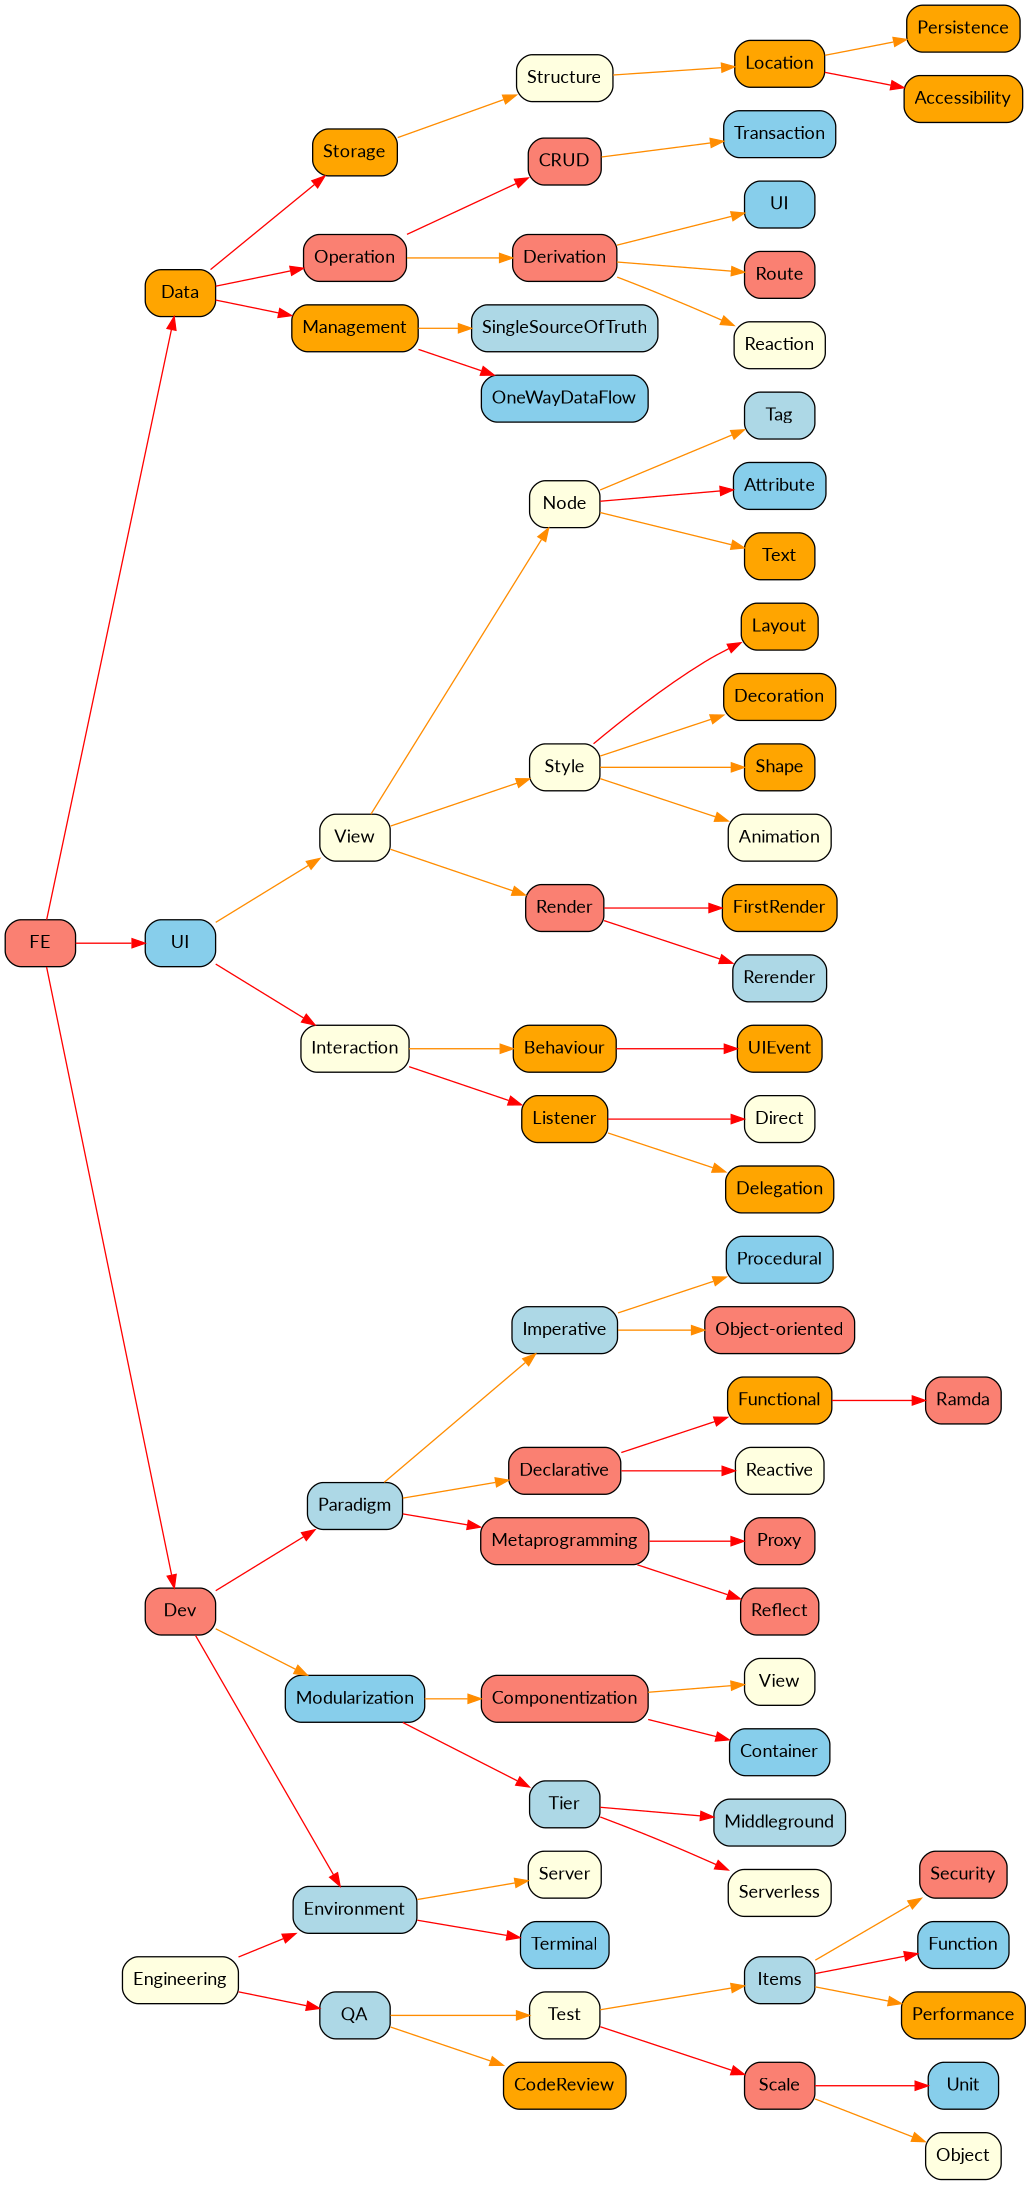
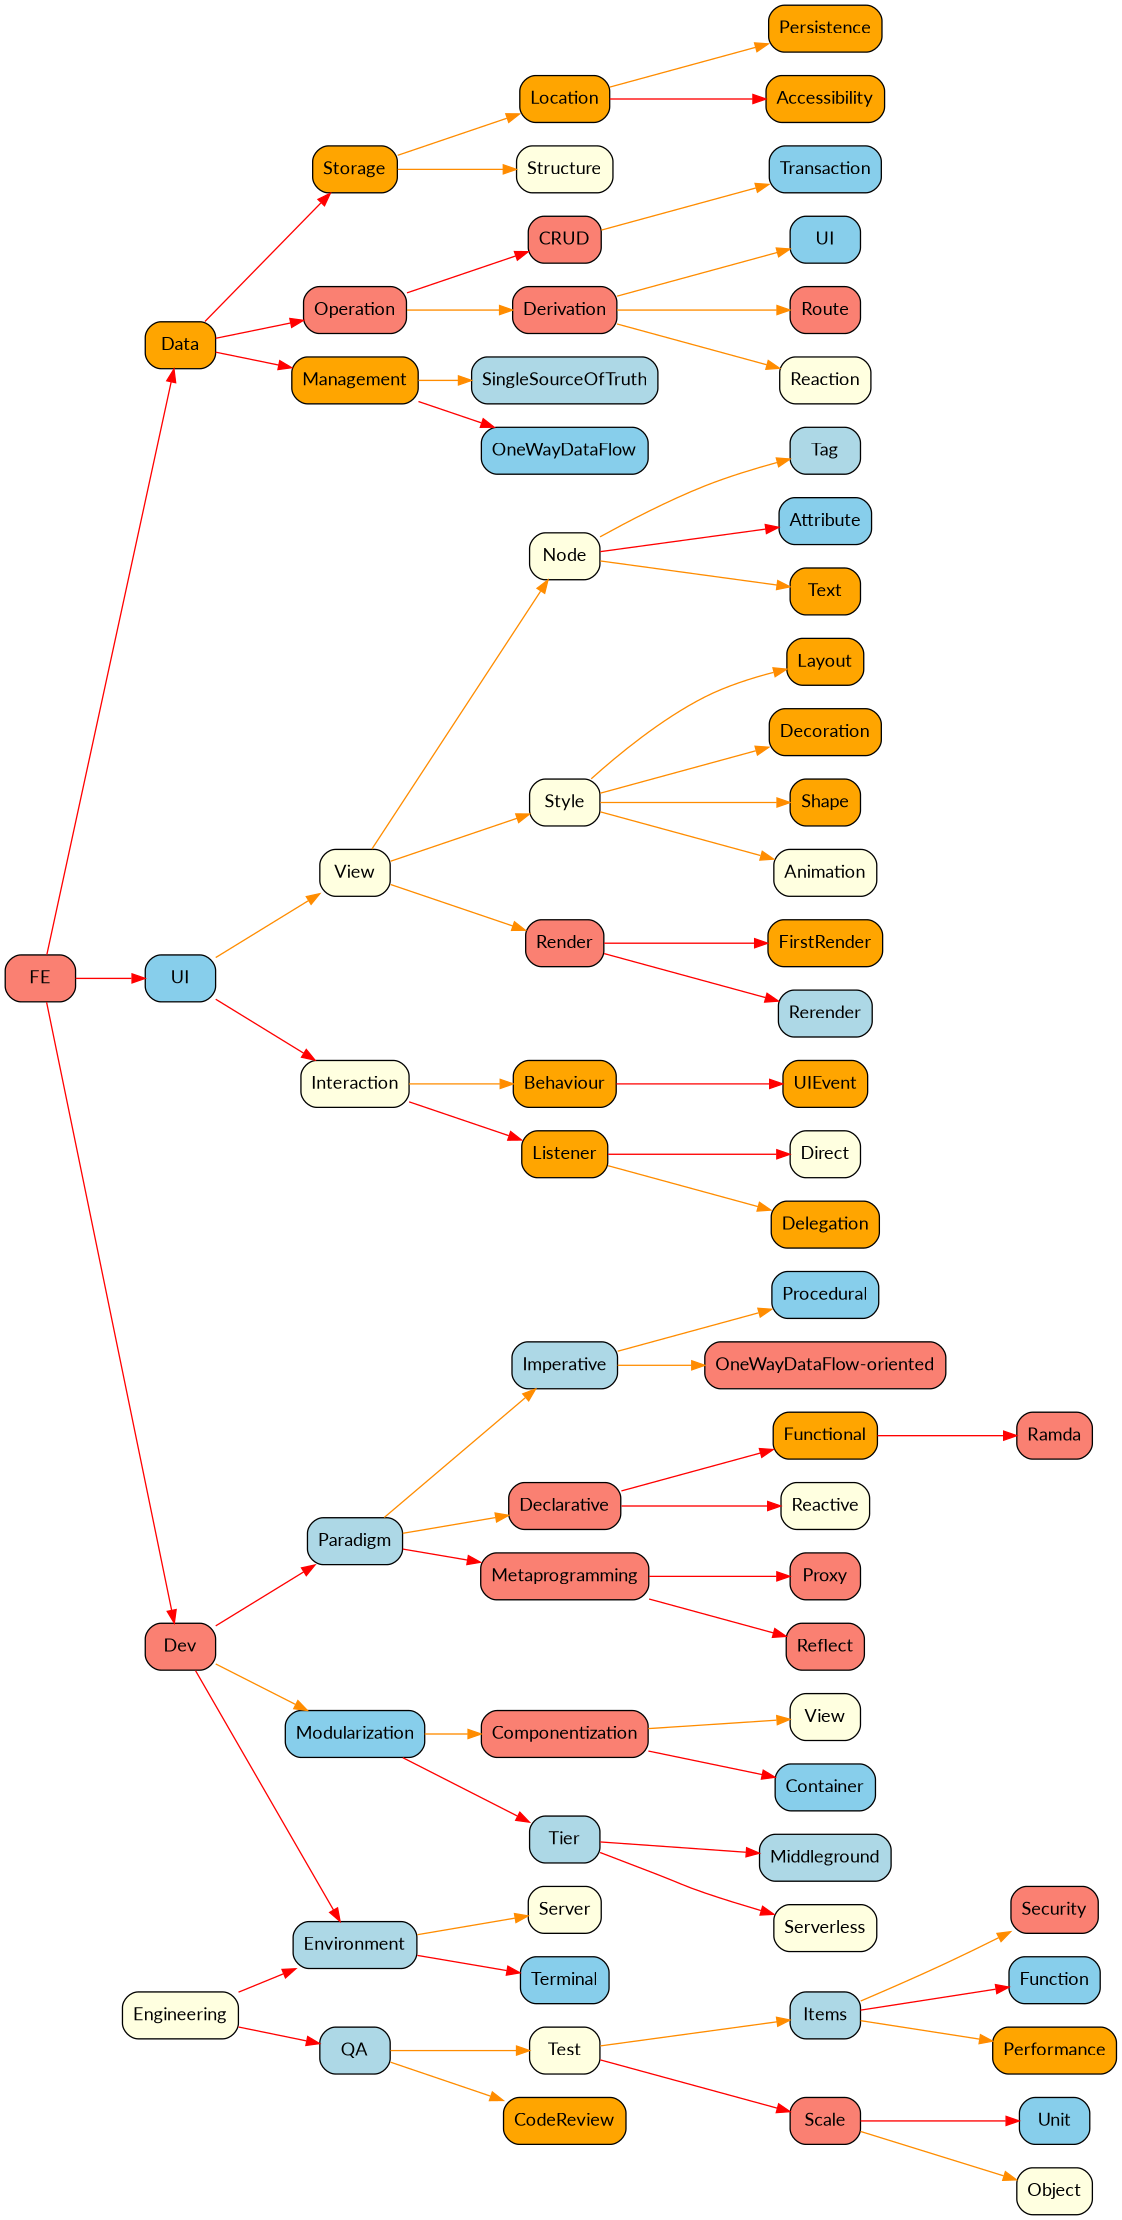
(667, 71) -> (452, 137)
(659, 693) -> (676, 714)
(780, 1330) -> (825, 1365)
